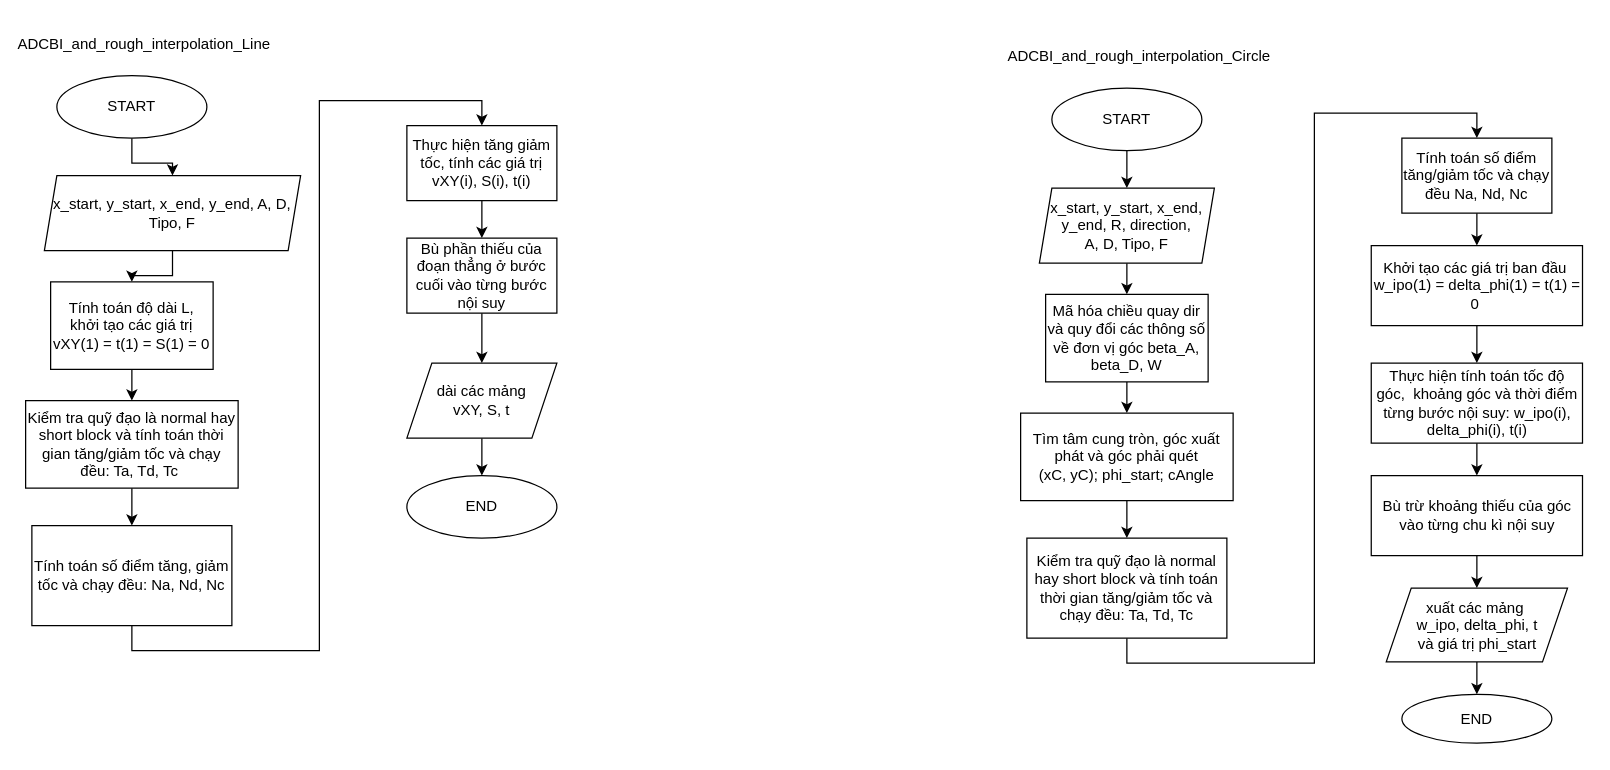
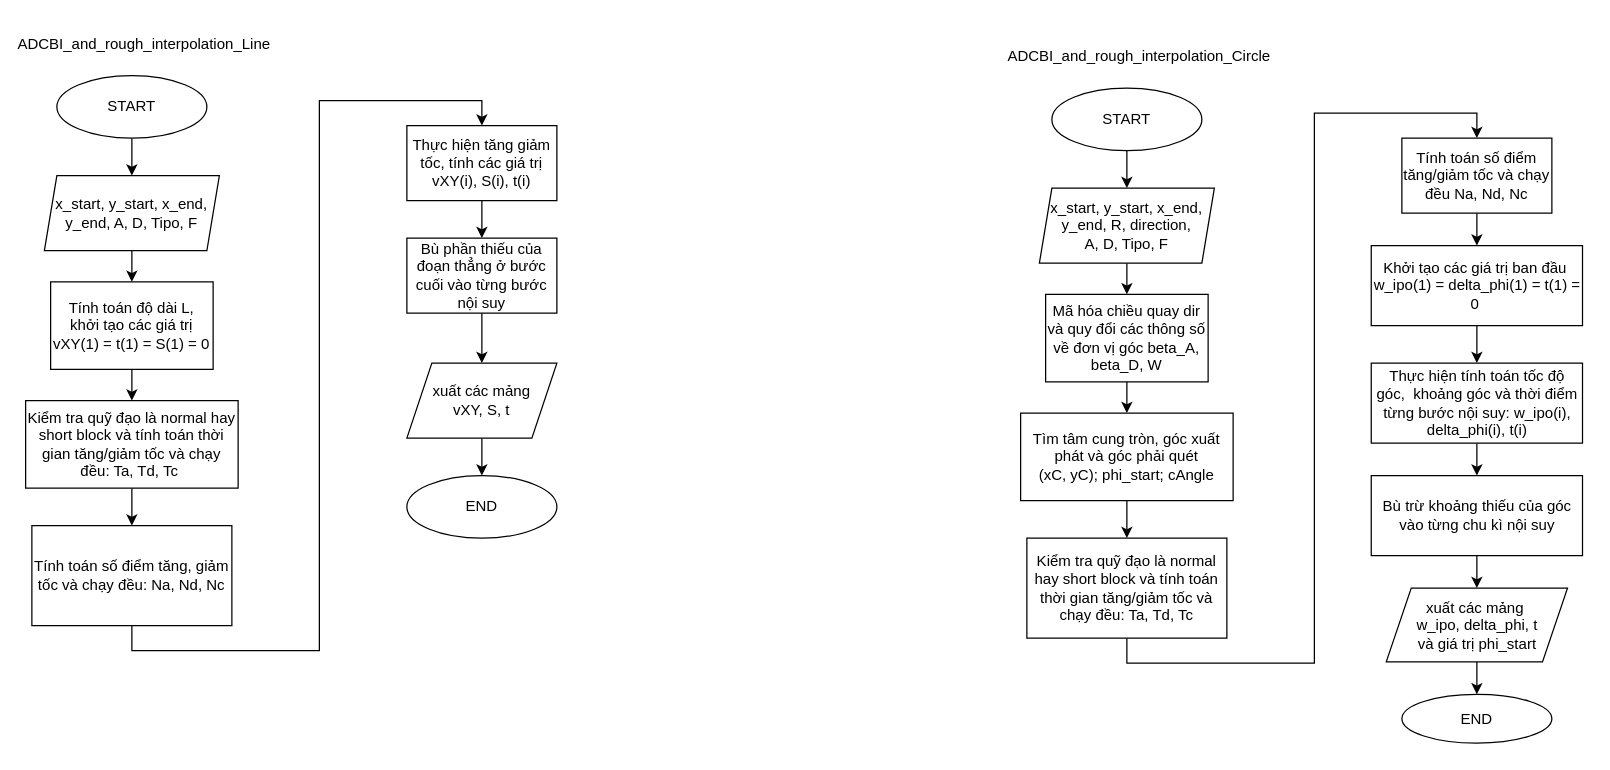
(173, 213) -> (132, 213)
(482, 401) -> (482, 401)
